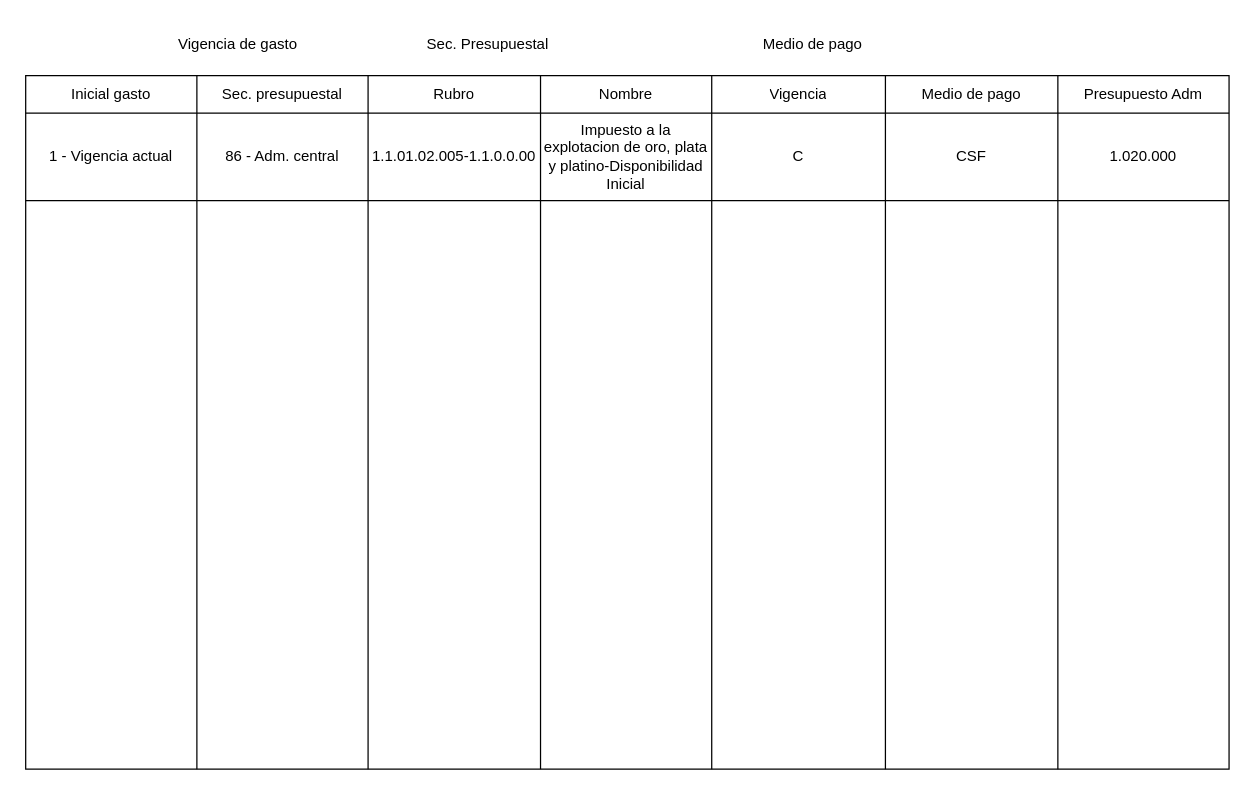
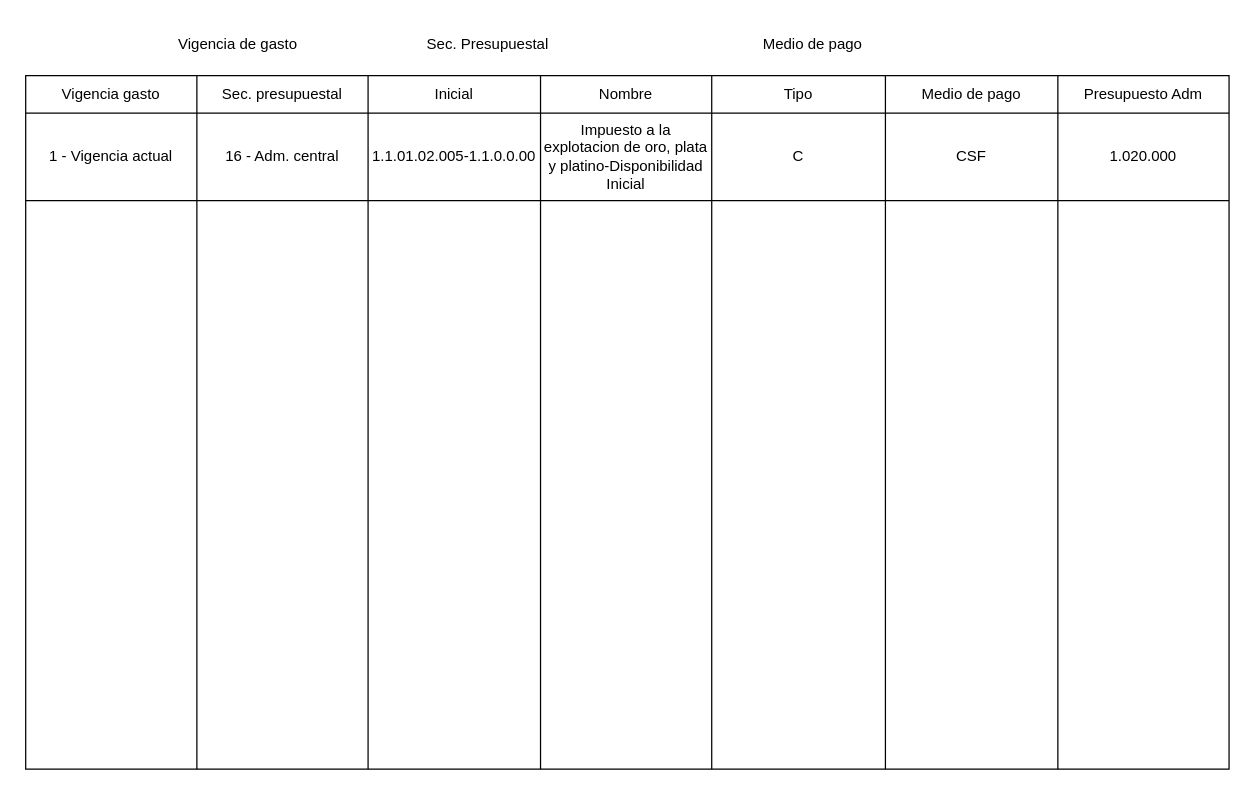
(111, 94) -> (111, 94)
(454, 94) -> (454, 94)
(799, 94) -> (799, 94)
(283, 157) -> (283, 157)
